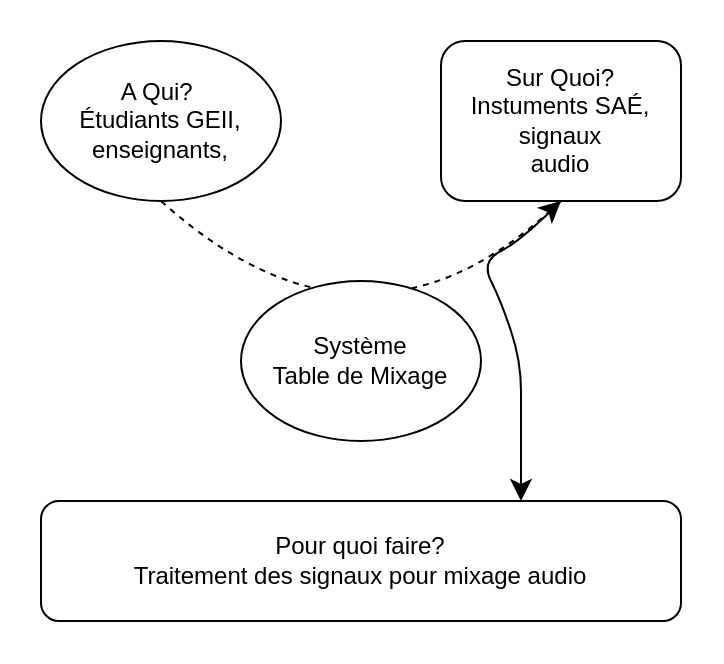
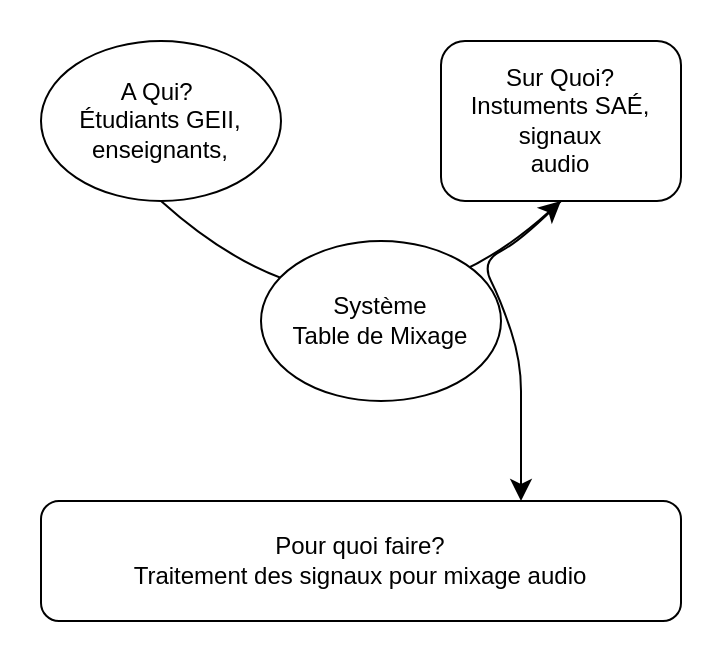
(235, 255) -> (235, 255)
(361, 361) -> (381, 321)
